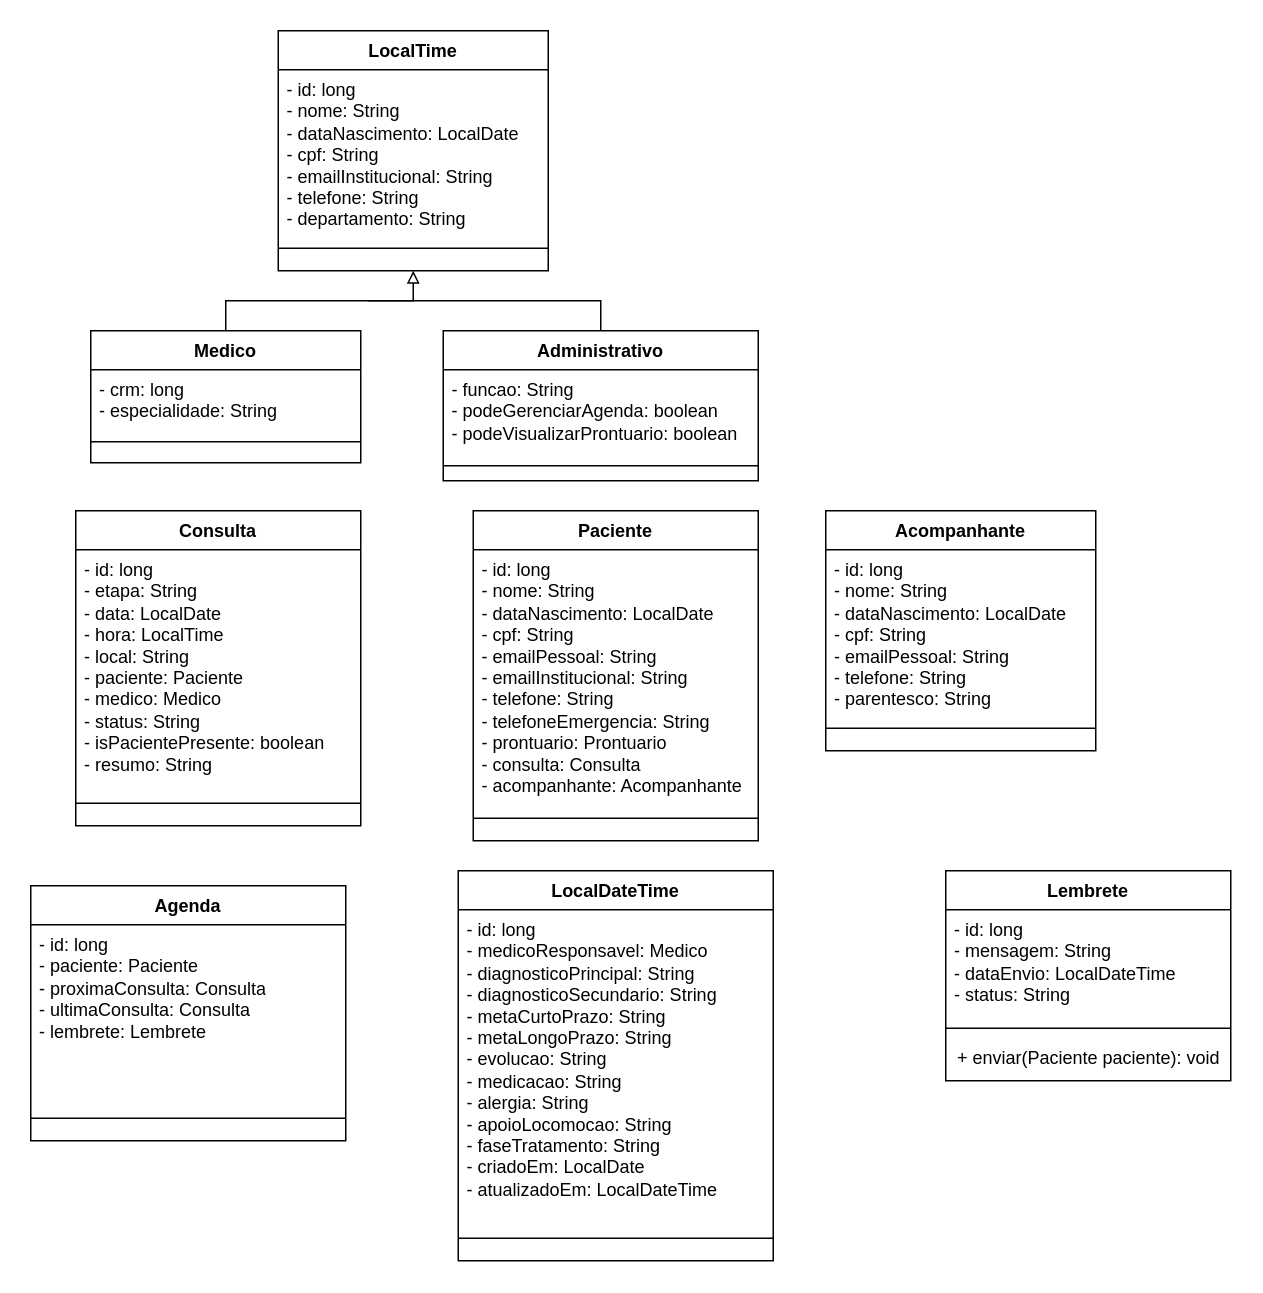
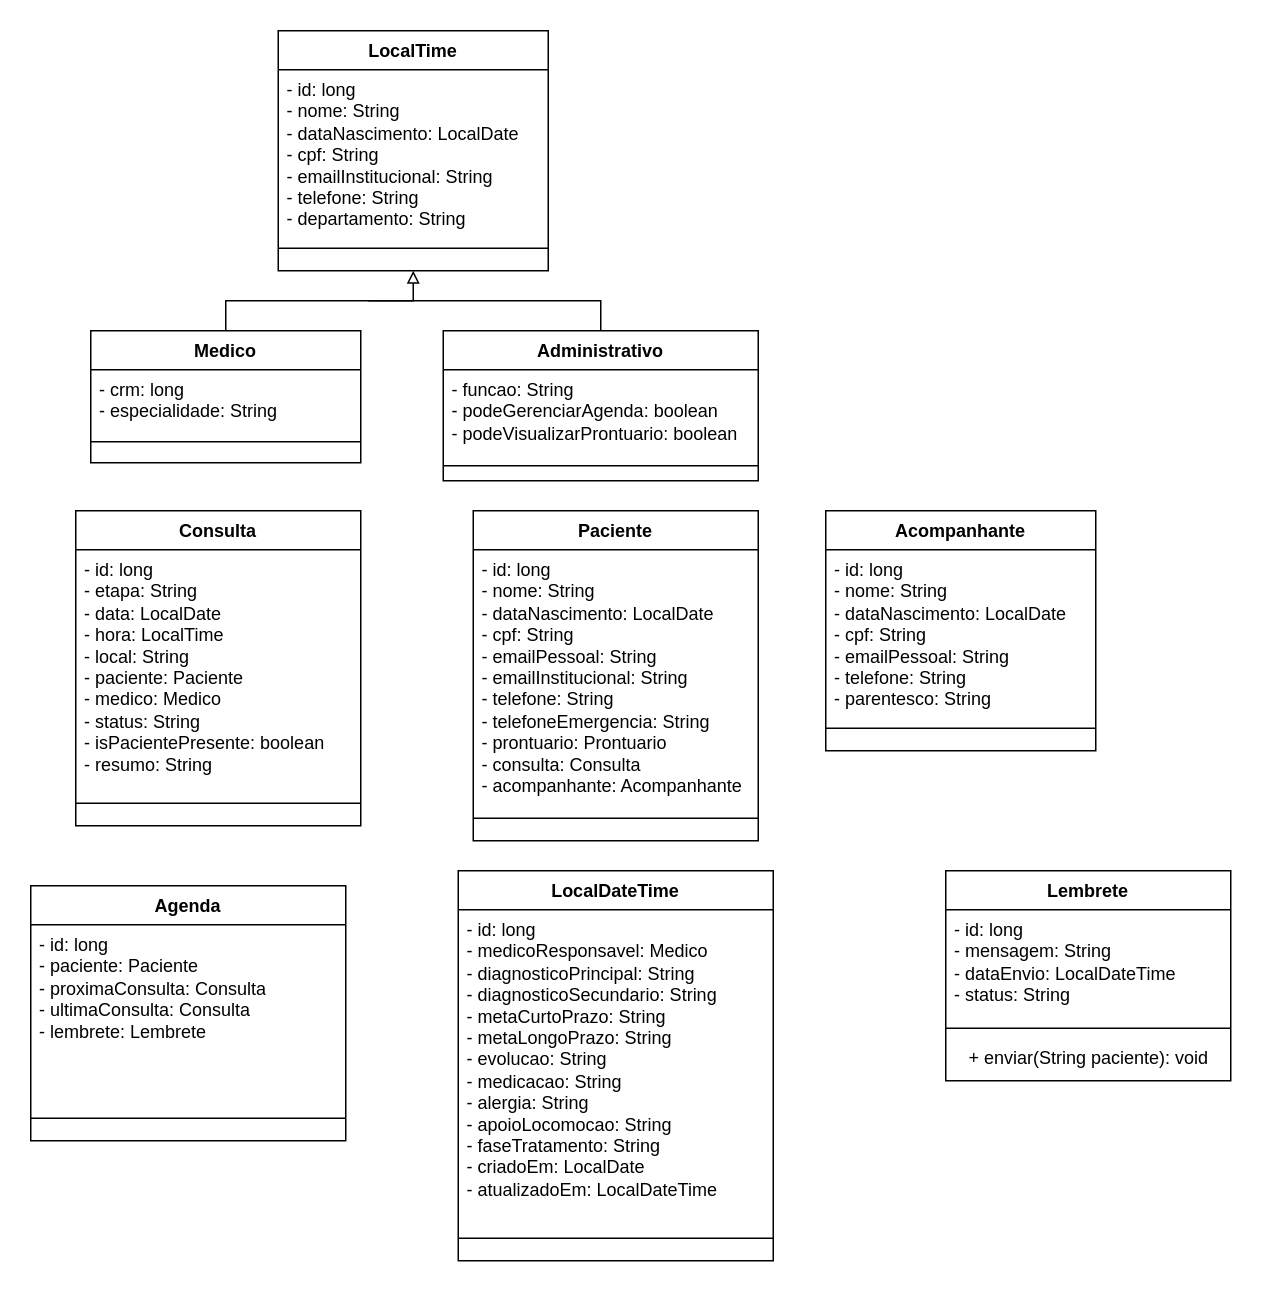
(1089, 1058) -> (1089, 1058)
